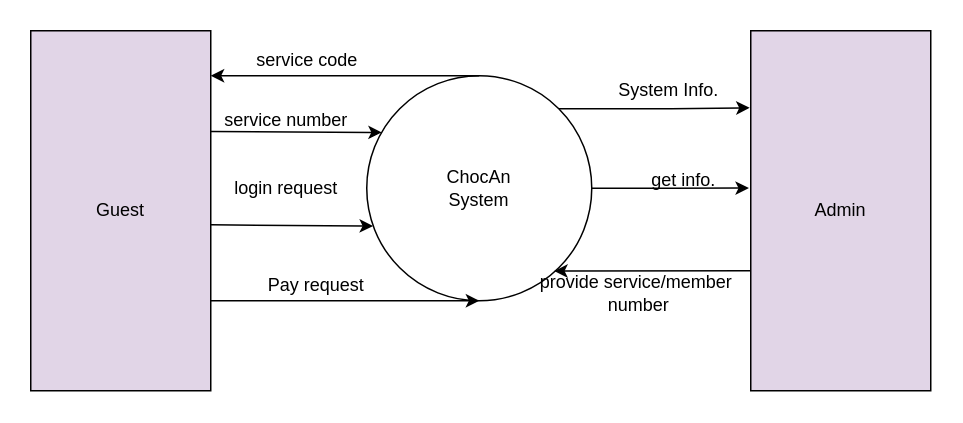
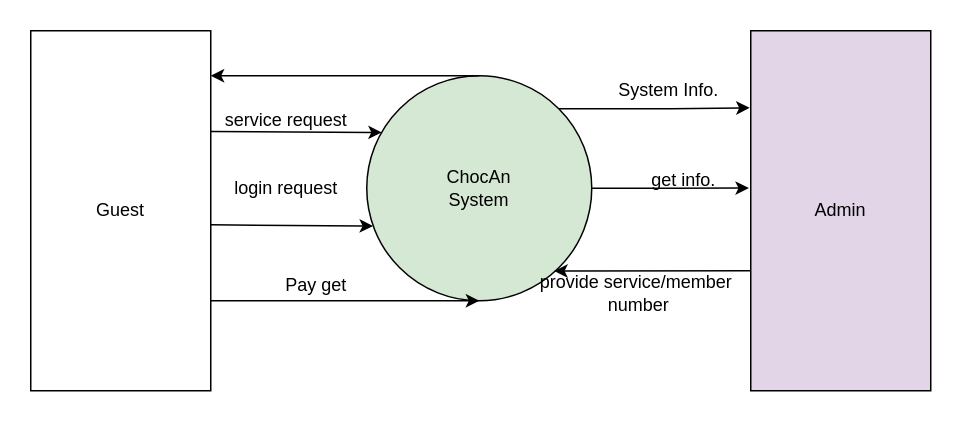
(307, 61) -> none
(287, 121) -> (287, 121)
(479, 188) -> (479, 188)
(121, 211) -> (121, 211)
(317, 286) -> (317, 286)
